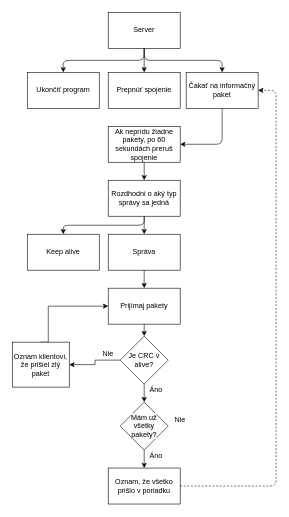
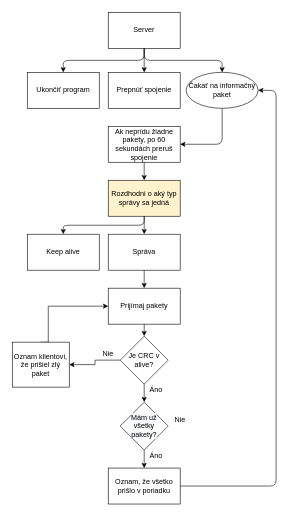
(222, 90) -> (222, 90)
(144, 198) -> (144, 198)
(276, 329) -> (276, 329)
